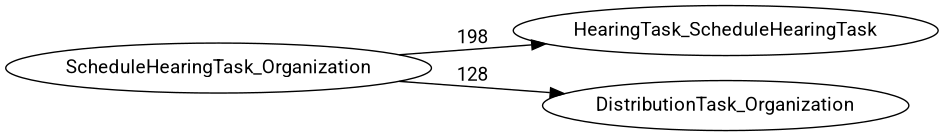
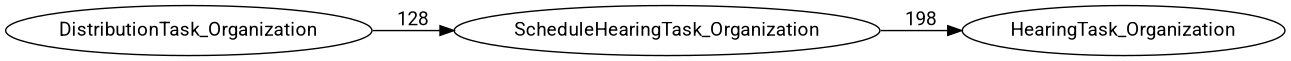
(726, 31) -> (1124, 31)
(475, 87) -> (406, 31)
